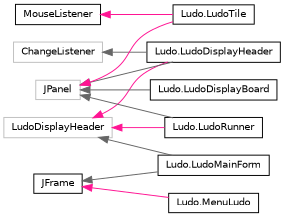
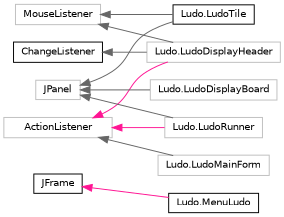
(58, 14) -> (58, 14)
(142, 14) -> (142, 14)
(133, 46) -> (133, 46)
(58, 52) -> (58, 52)
(214, 52) -> (214, 52)
(132, 72) -> (136, 33)
(214, 90) -> (214, 90)
(58, 128) -> (58, 128)
(214, 128) -> (214, 128)
(214, 165) -> (214, 165)
(125, 176) -> none
